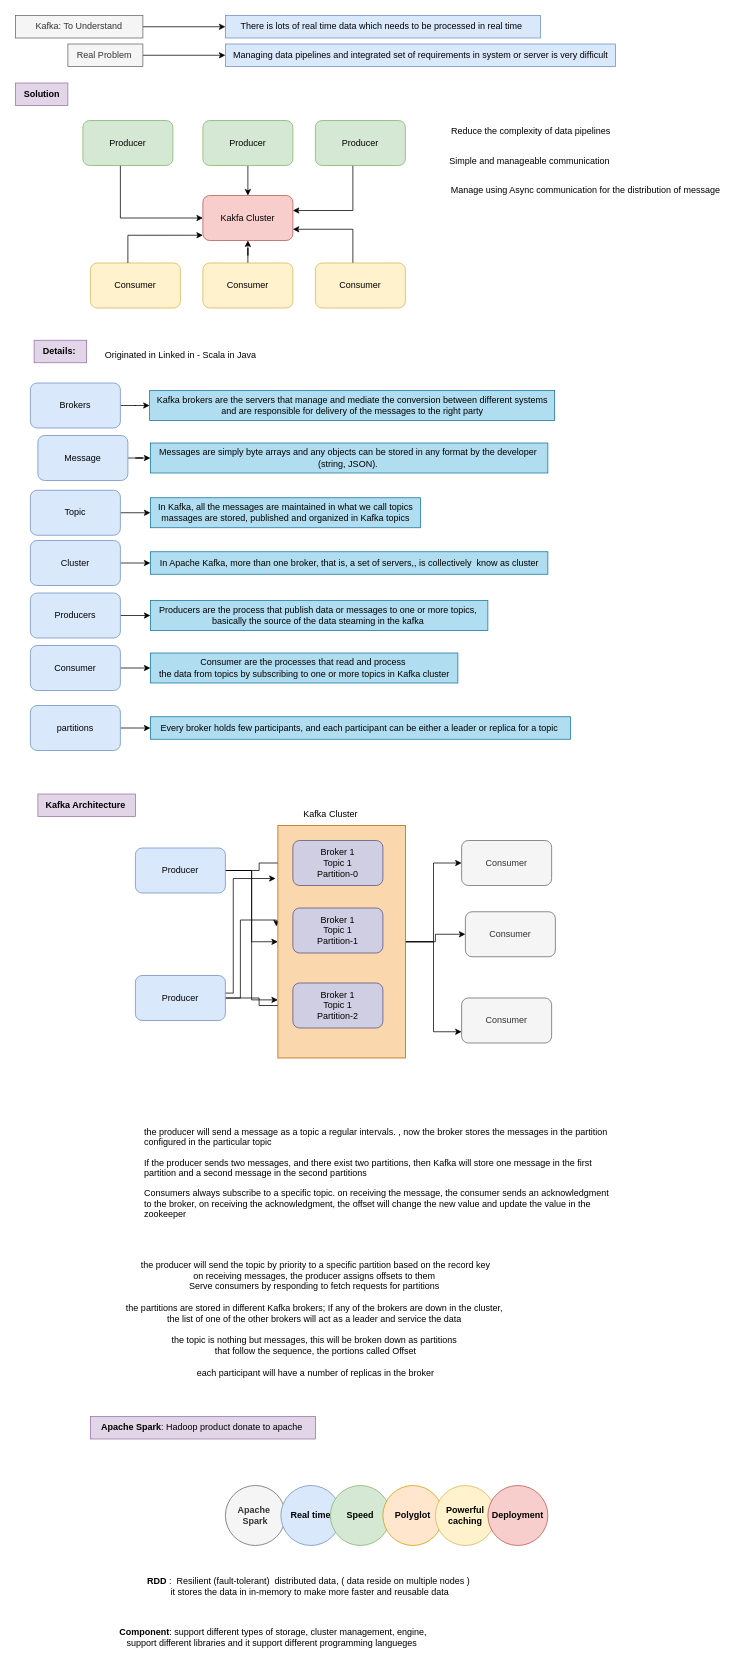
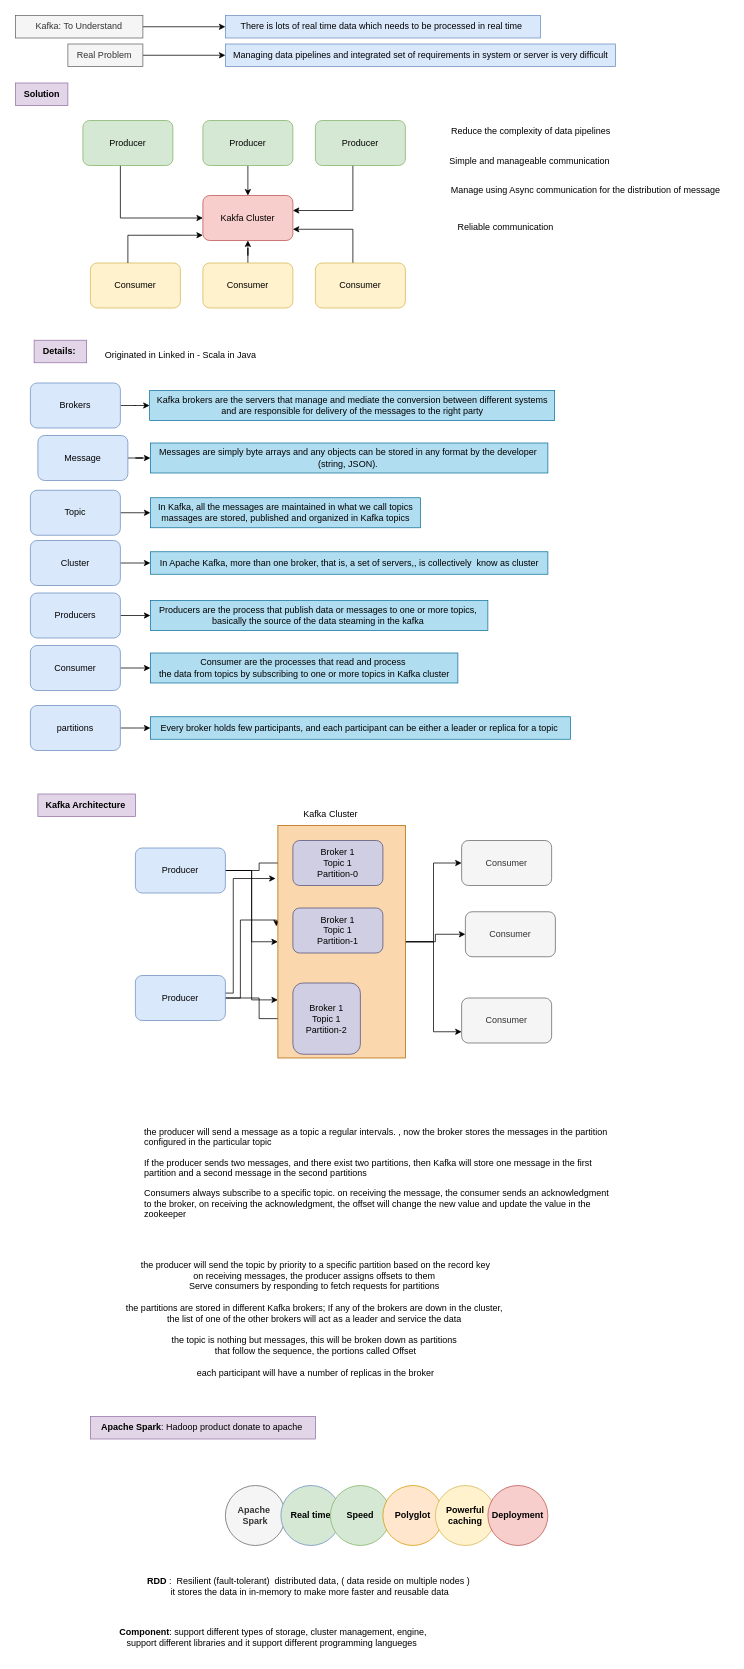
none -> (507, 228)
(338, 1005) -> (327, 1019)
(311, 1515) -> (311, 1515)
